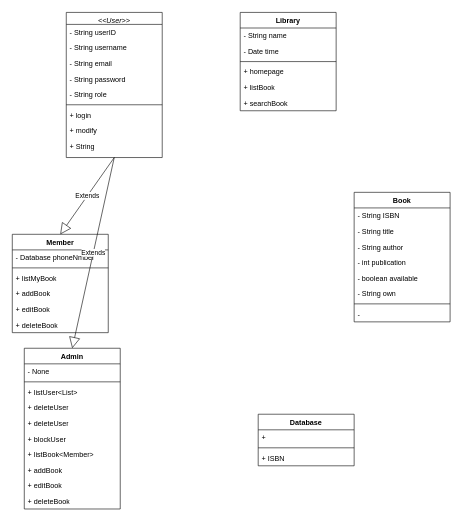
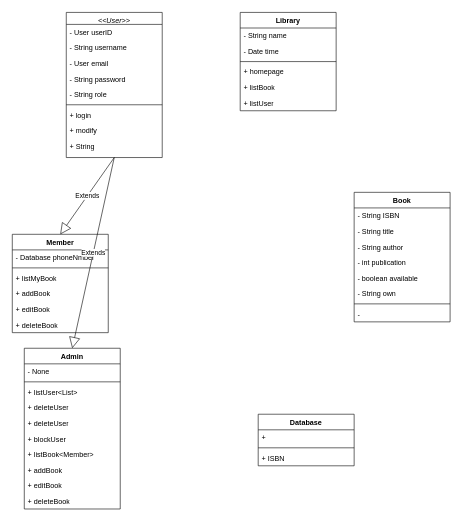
(97, 32) -> (94, 32)
(93, 64) -> (90, 64)
(267, 104) -> (261, 104)
